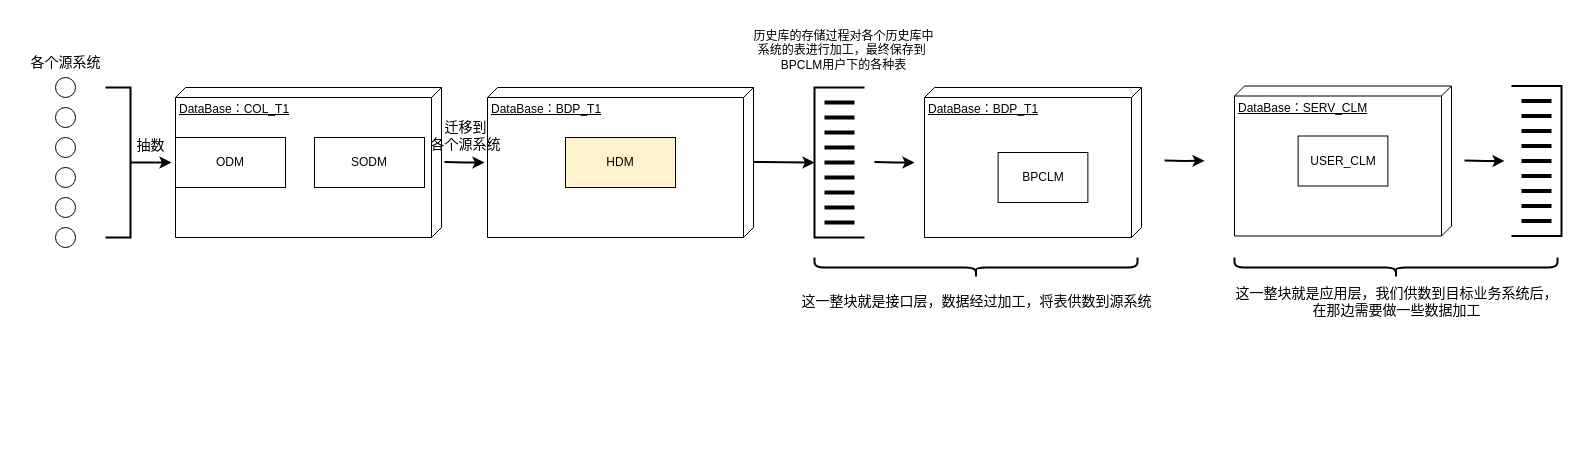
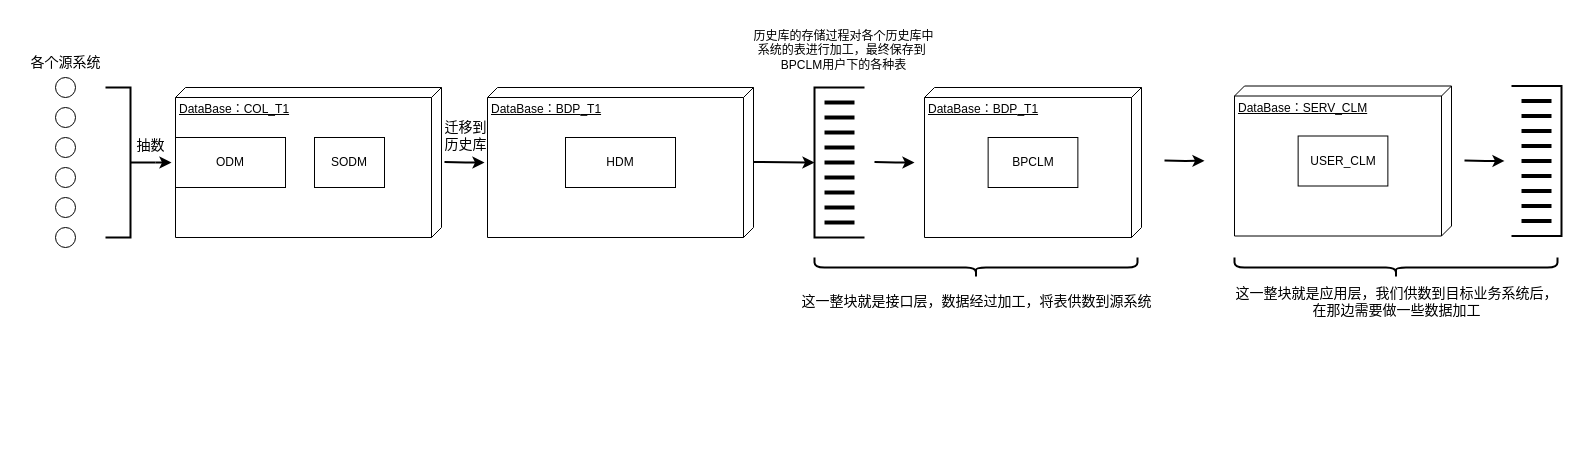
(466, 136) -> (466, 136)
(370, 163) -> (350, 163)
(621, 163) -> (621, 163)
(1043, 178) -> (1033, 163)
